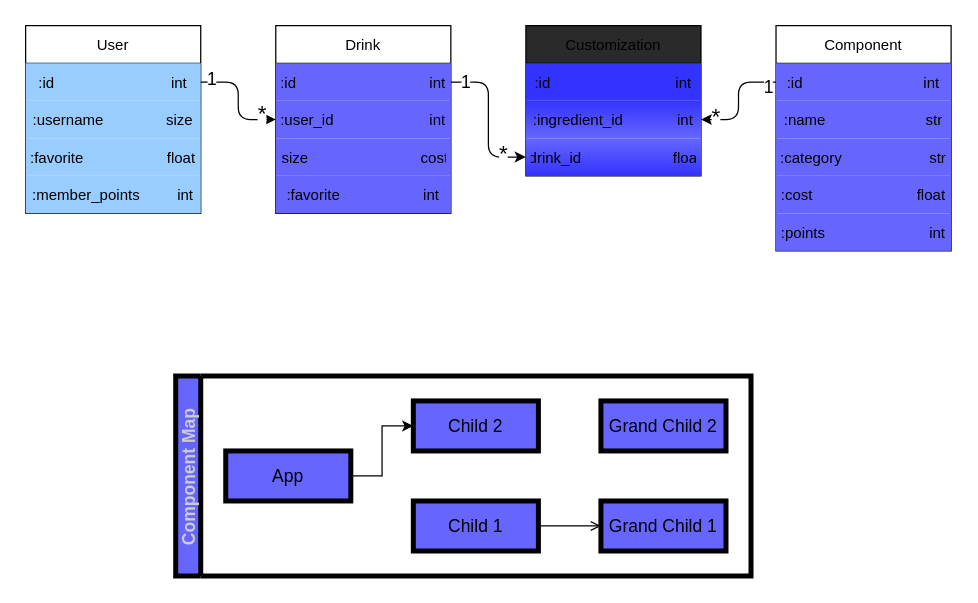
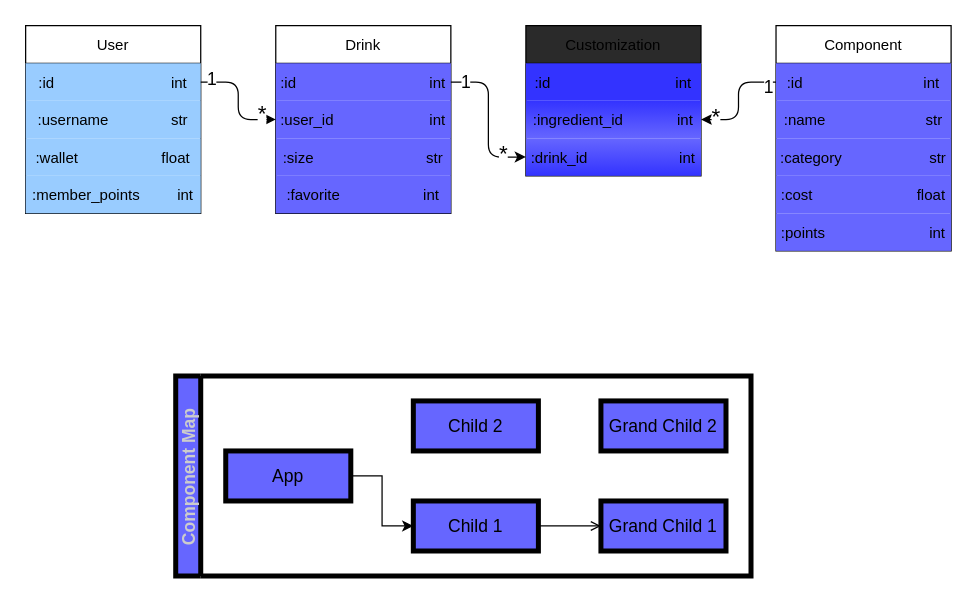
(113, 120) -> (113, 120)
(113, 158) -> (113, 158)
(363, 158) -> (363, 158)
(613, 158) -> (613, 158)
(382, 441) -> (382, 511)
